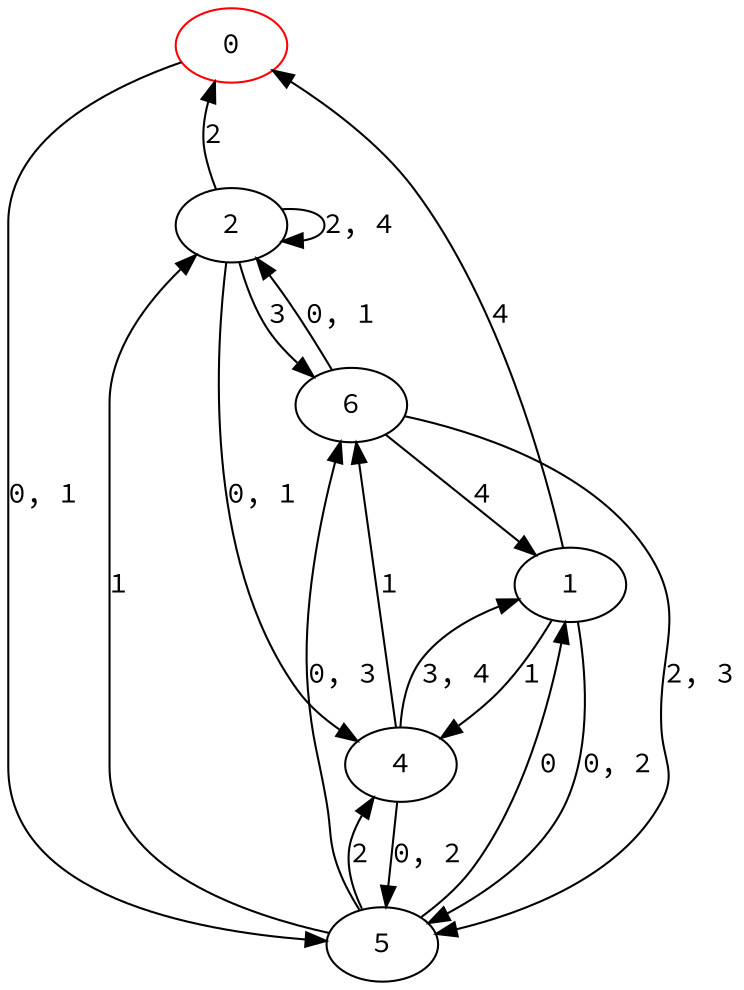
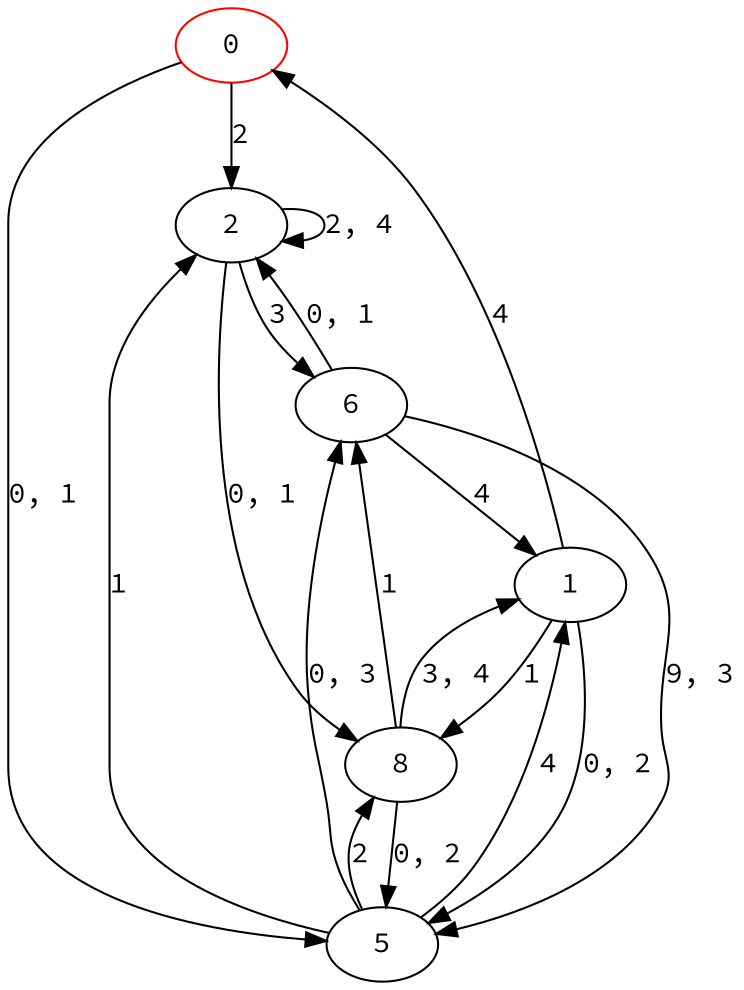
(204, 146) -> (231, 125)
(701, 675) -> (701, 675)
(401, 765) -> (401, 765)
(549, 765) -> (549, 765)
